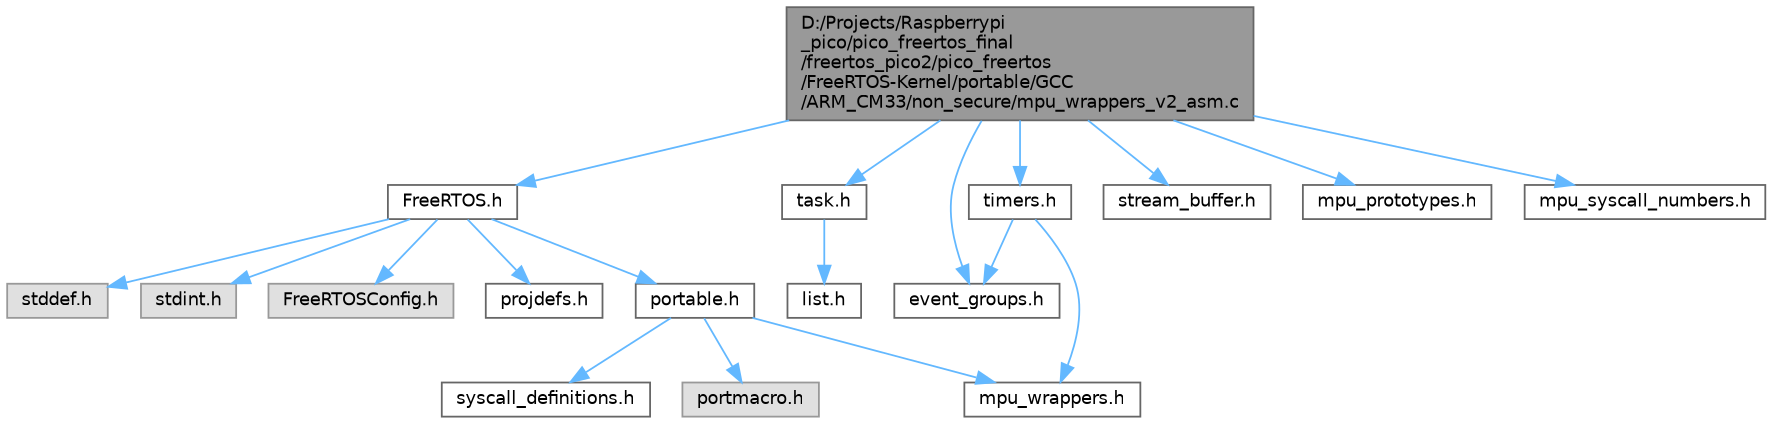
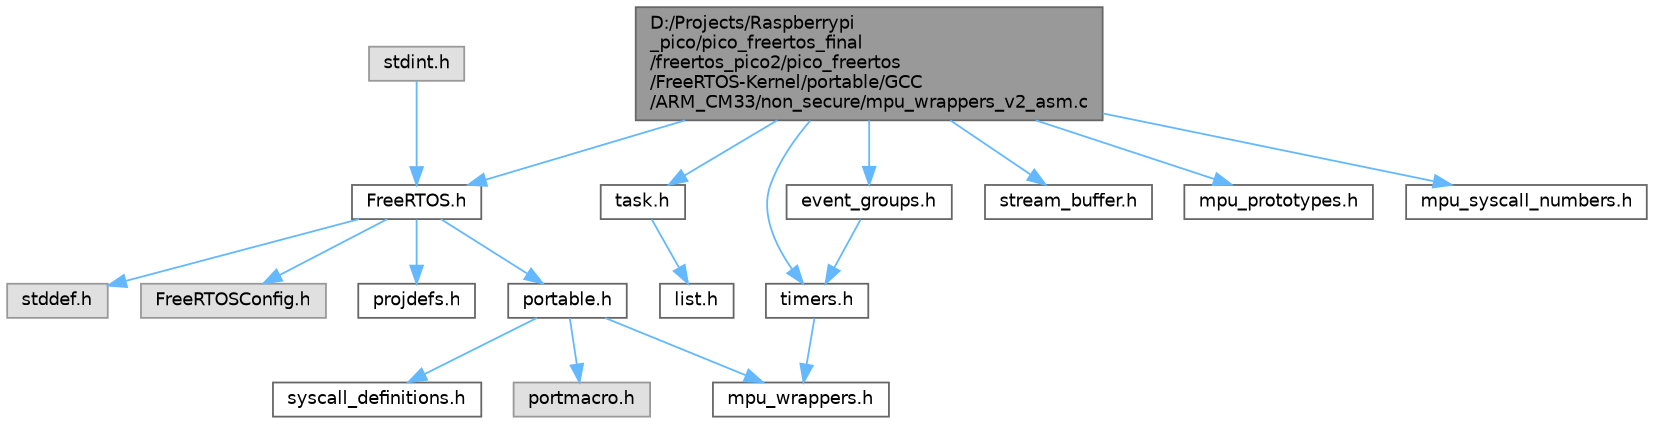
(1002, 243) -> (847, 244)
(330, 248) -> (417, 124)
